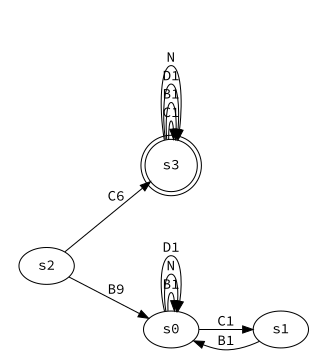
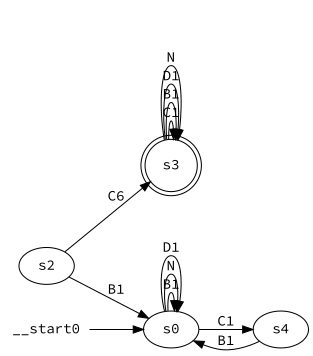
(116, 290) -> (116, 290)
none -> (47, 329)
(281, 329) -> (281, 329)
